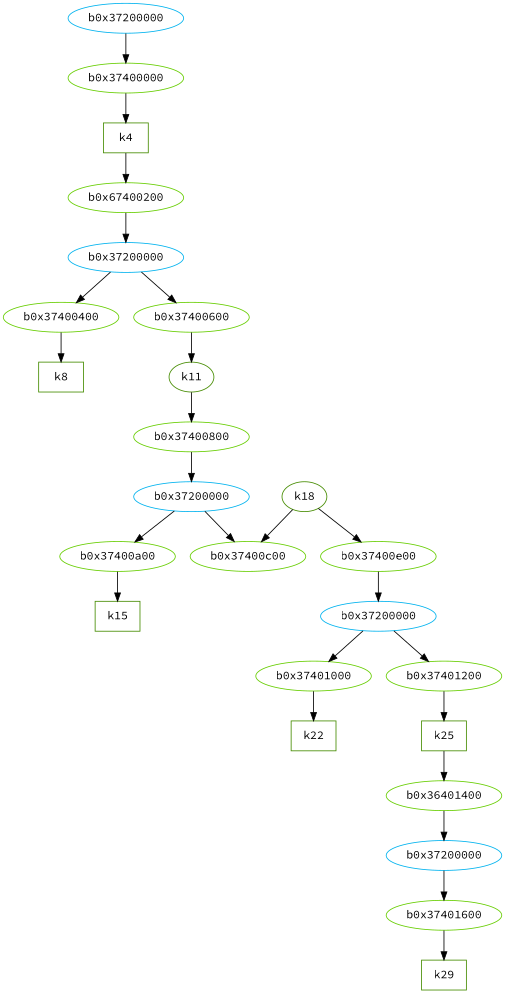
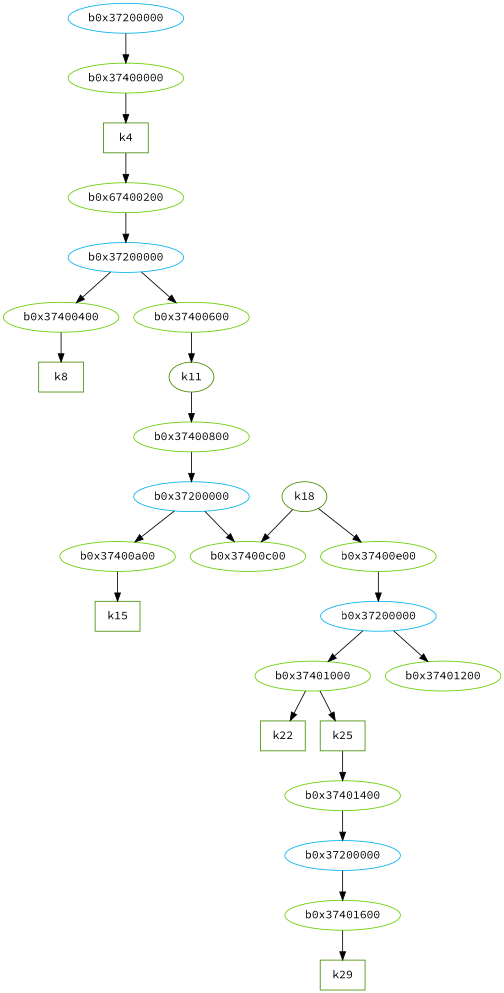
(444, 702) -> (326, 702)
(444, 796) -> (343, 796)
